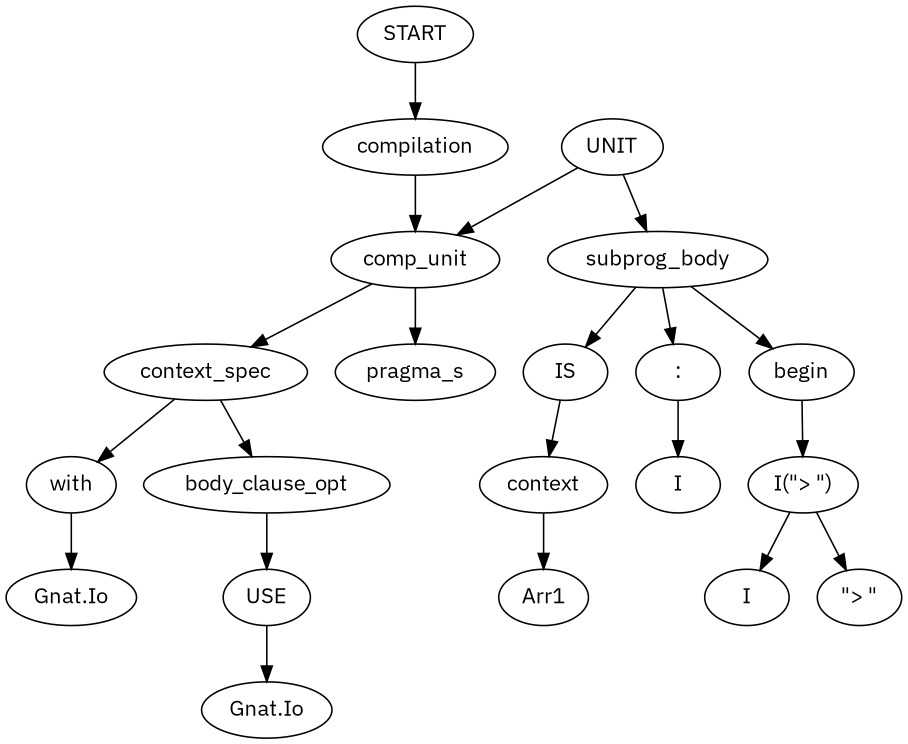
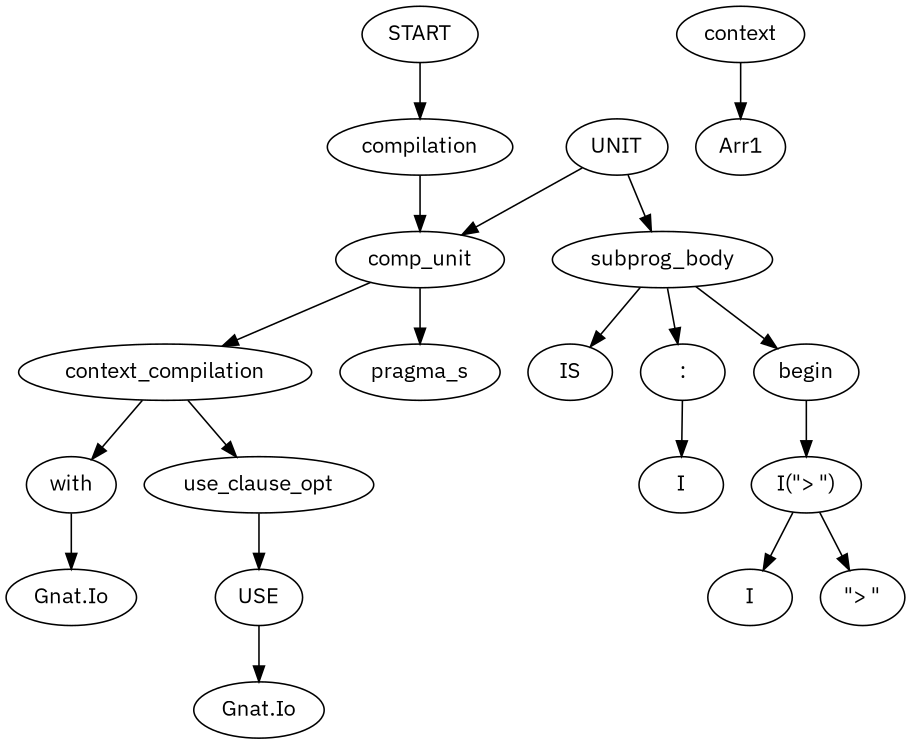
(206, 372) -> (165, 372)
(556, 420) -> none
(267, 485) -> (259, 485)
